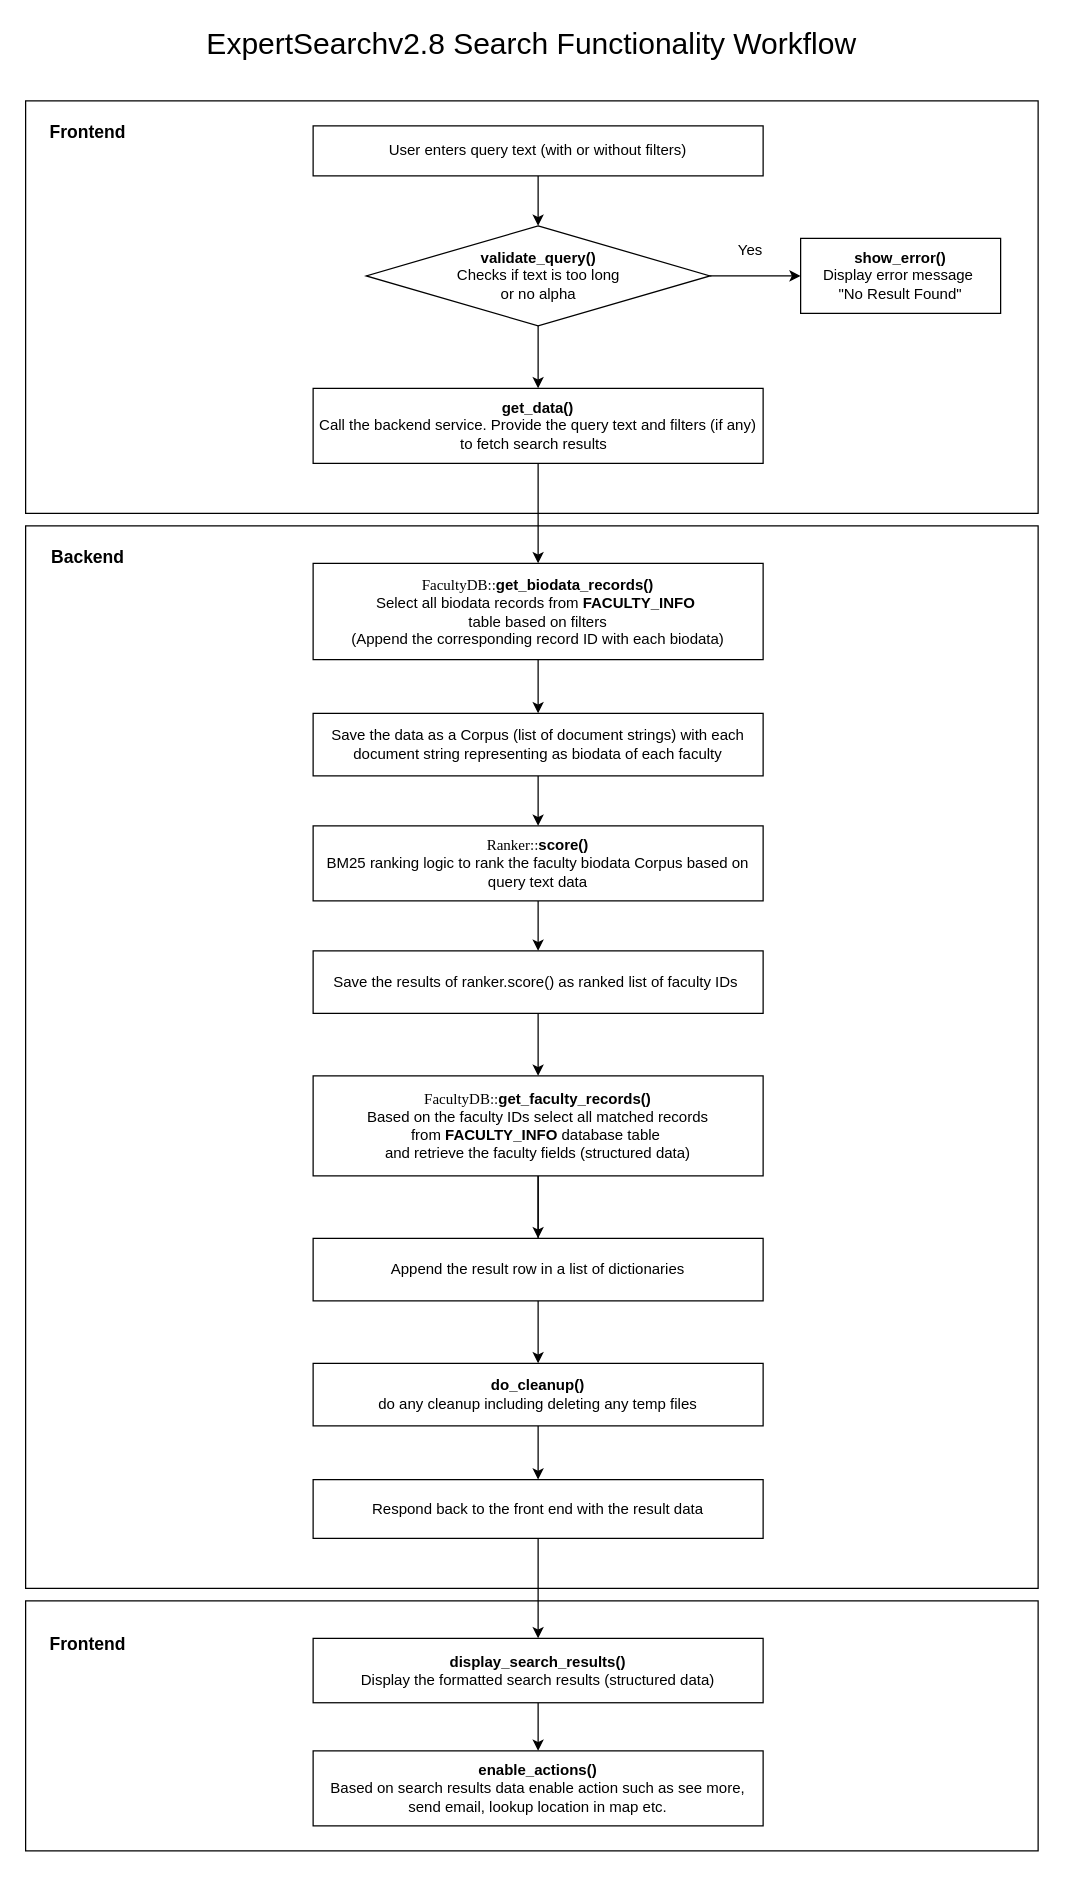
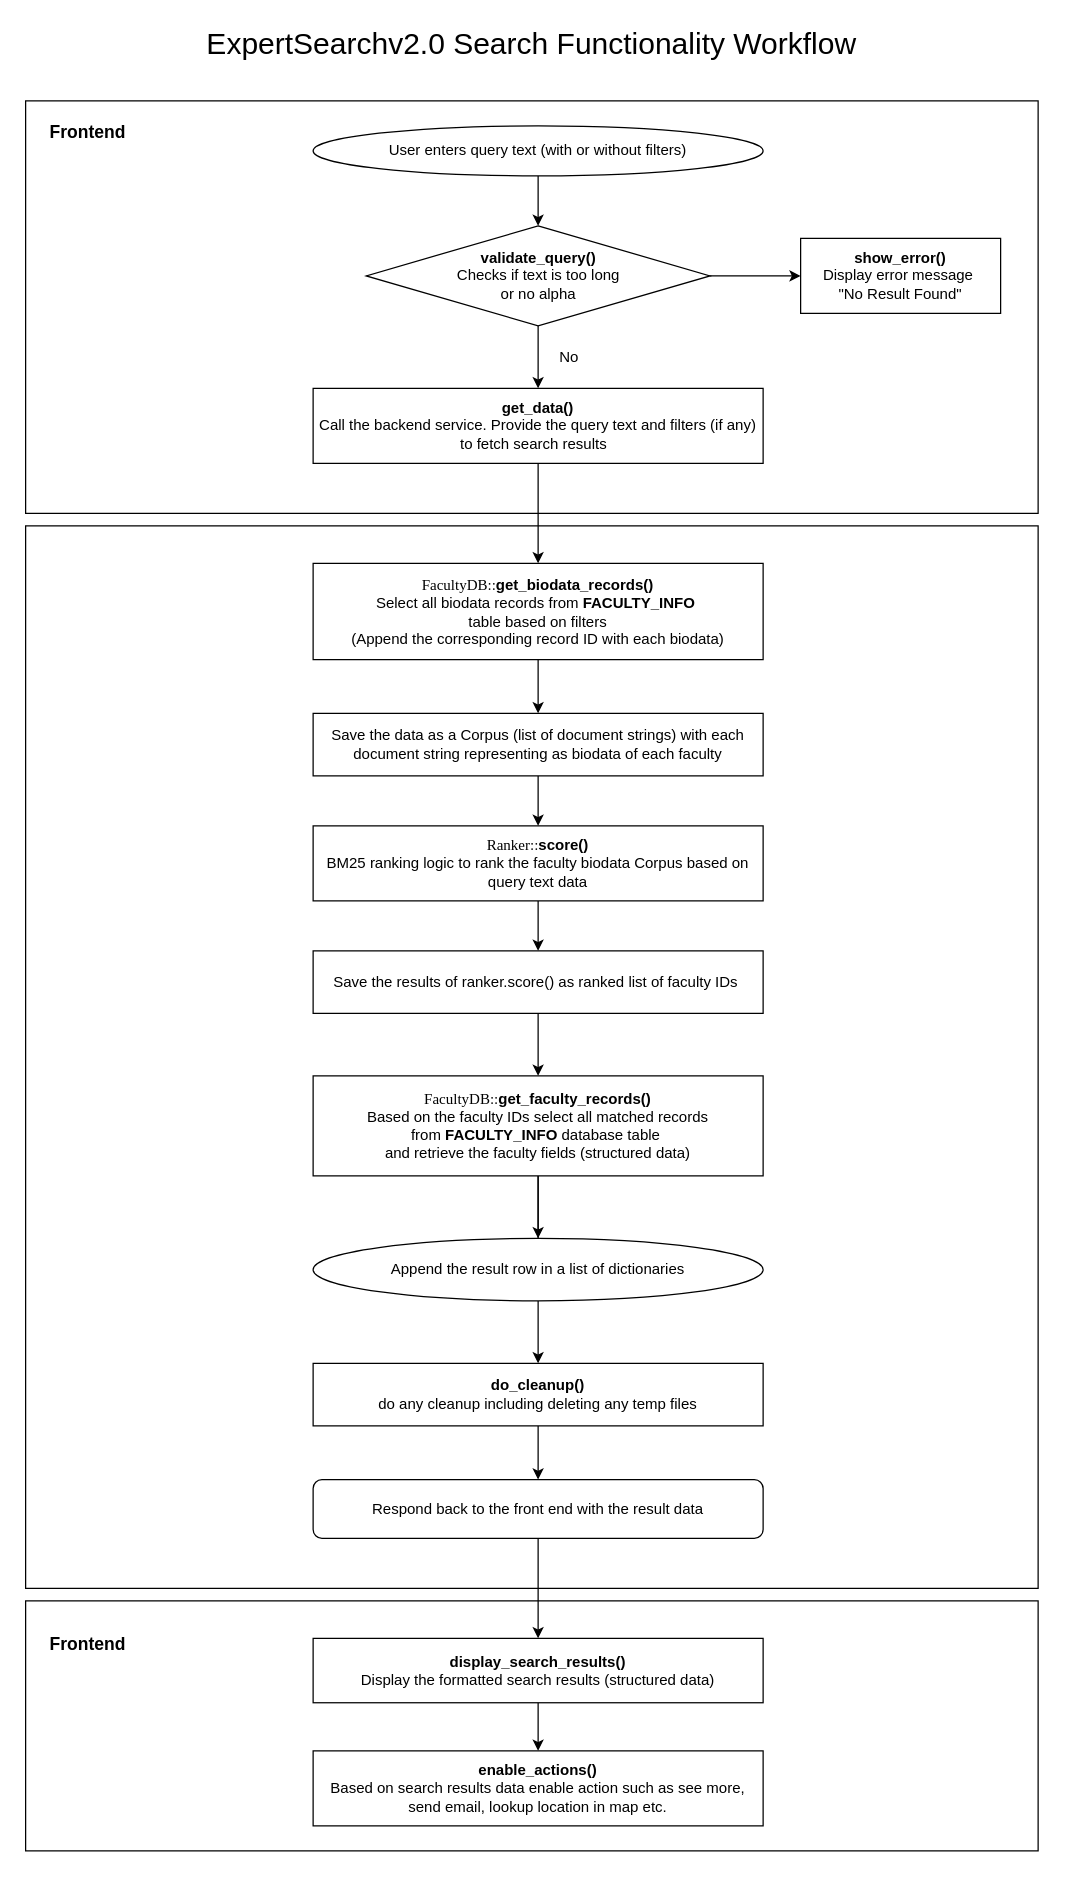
(532, 44) -> (532, 44)
(538, 151) -> (538, 151)
(751, 251) -> none
none -> (569, 357)
(88, 557) -> none
(538, 1269) -> (538, 1269)
(538, 1509) -> (538, 1509)
